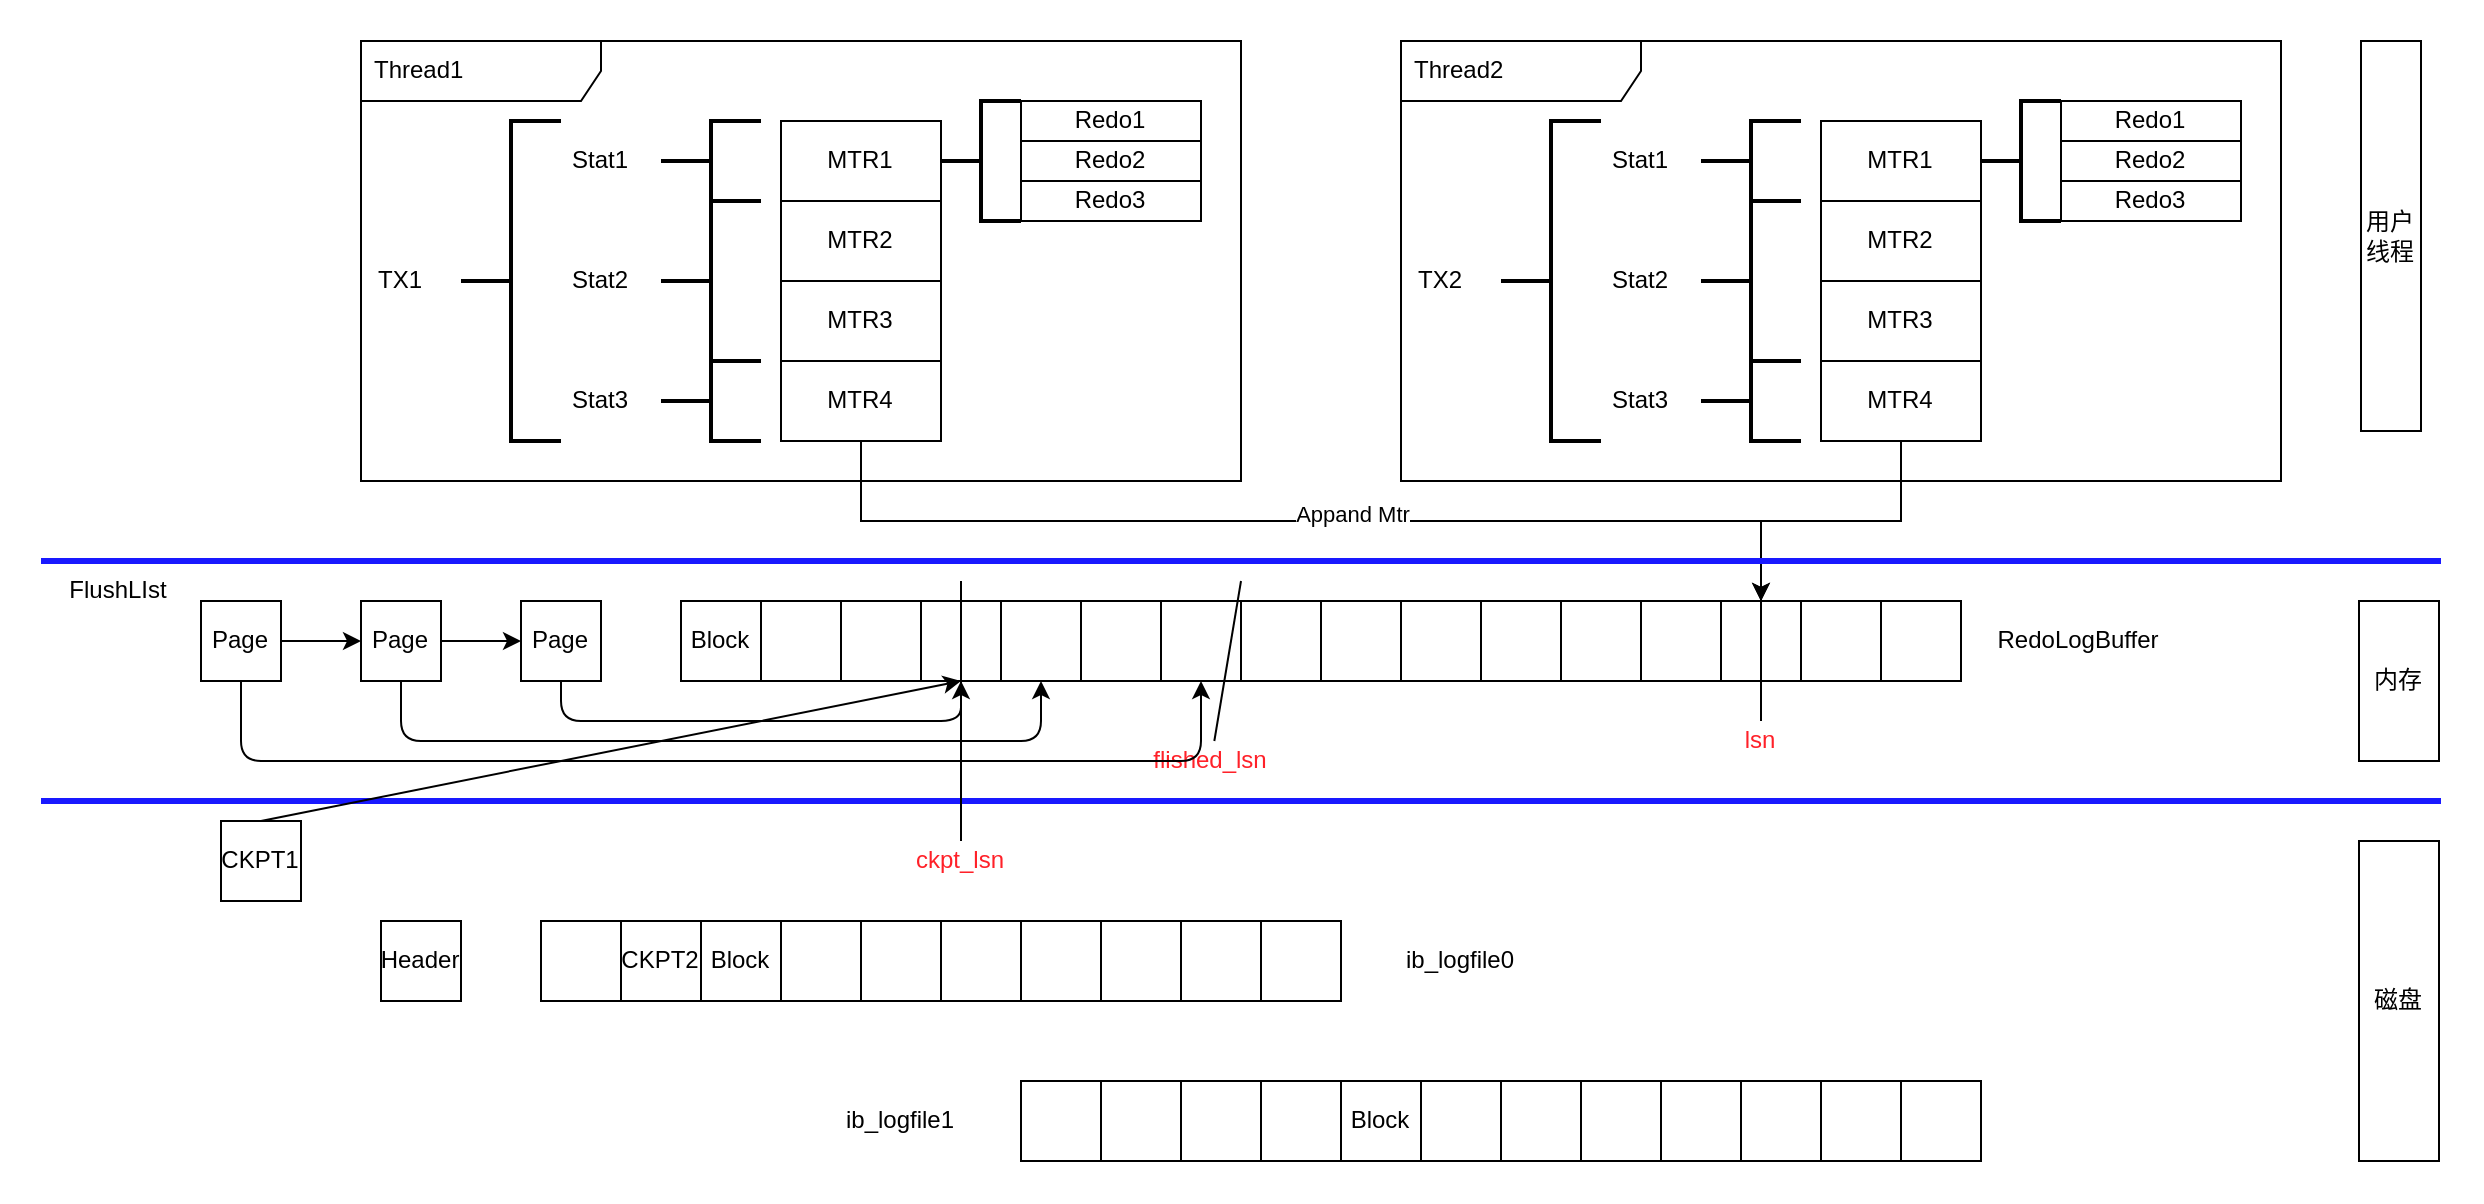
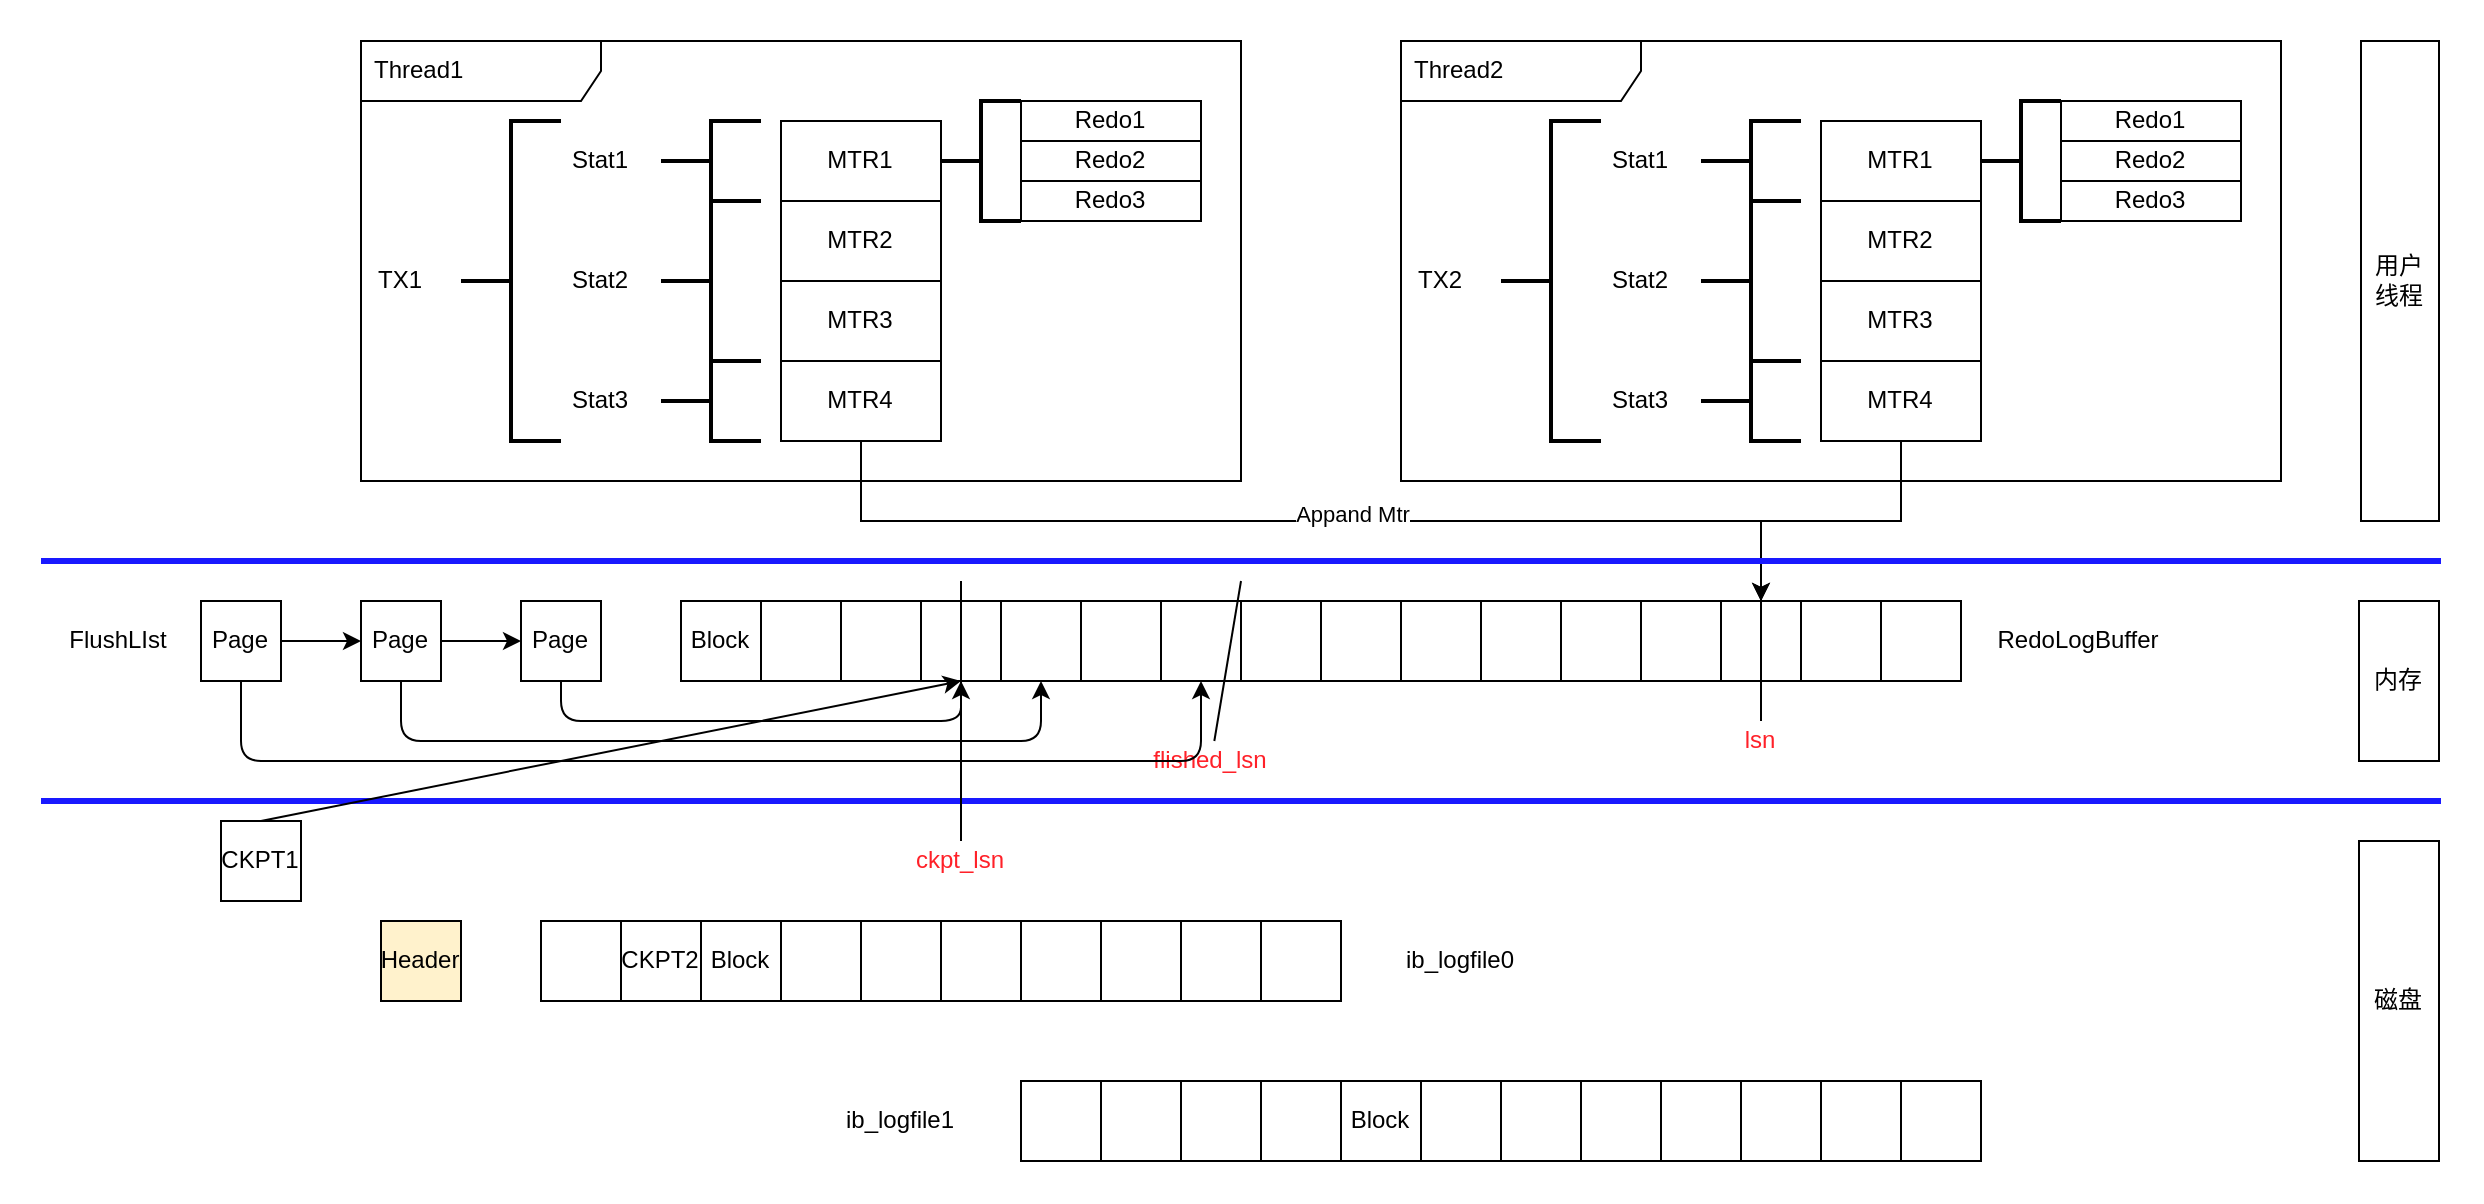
(2391, 236) -> (2400, 281)
(119, 591) -> (119, 641)
(421, 961) -> (421, 961)
